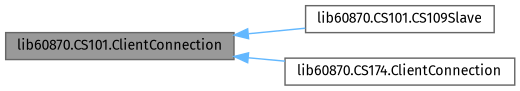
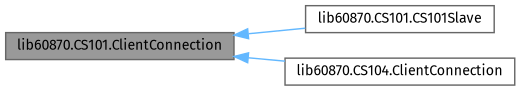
(400, 19) -> (400, 19)
(400, 72) -> (400, 72)
